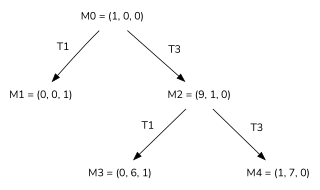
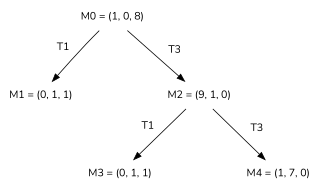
(113, 17) -> (113, 17)
(41, 95) -> (41, 95)
(120, 174) -> (120, 174)
